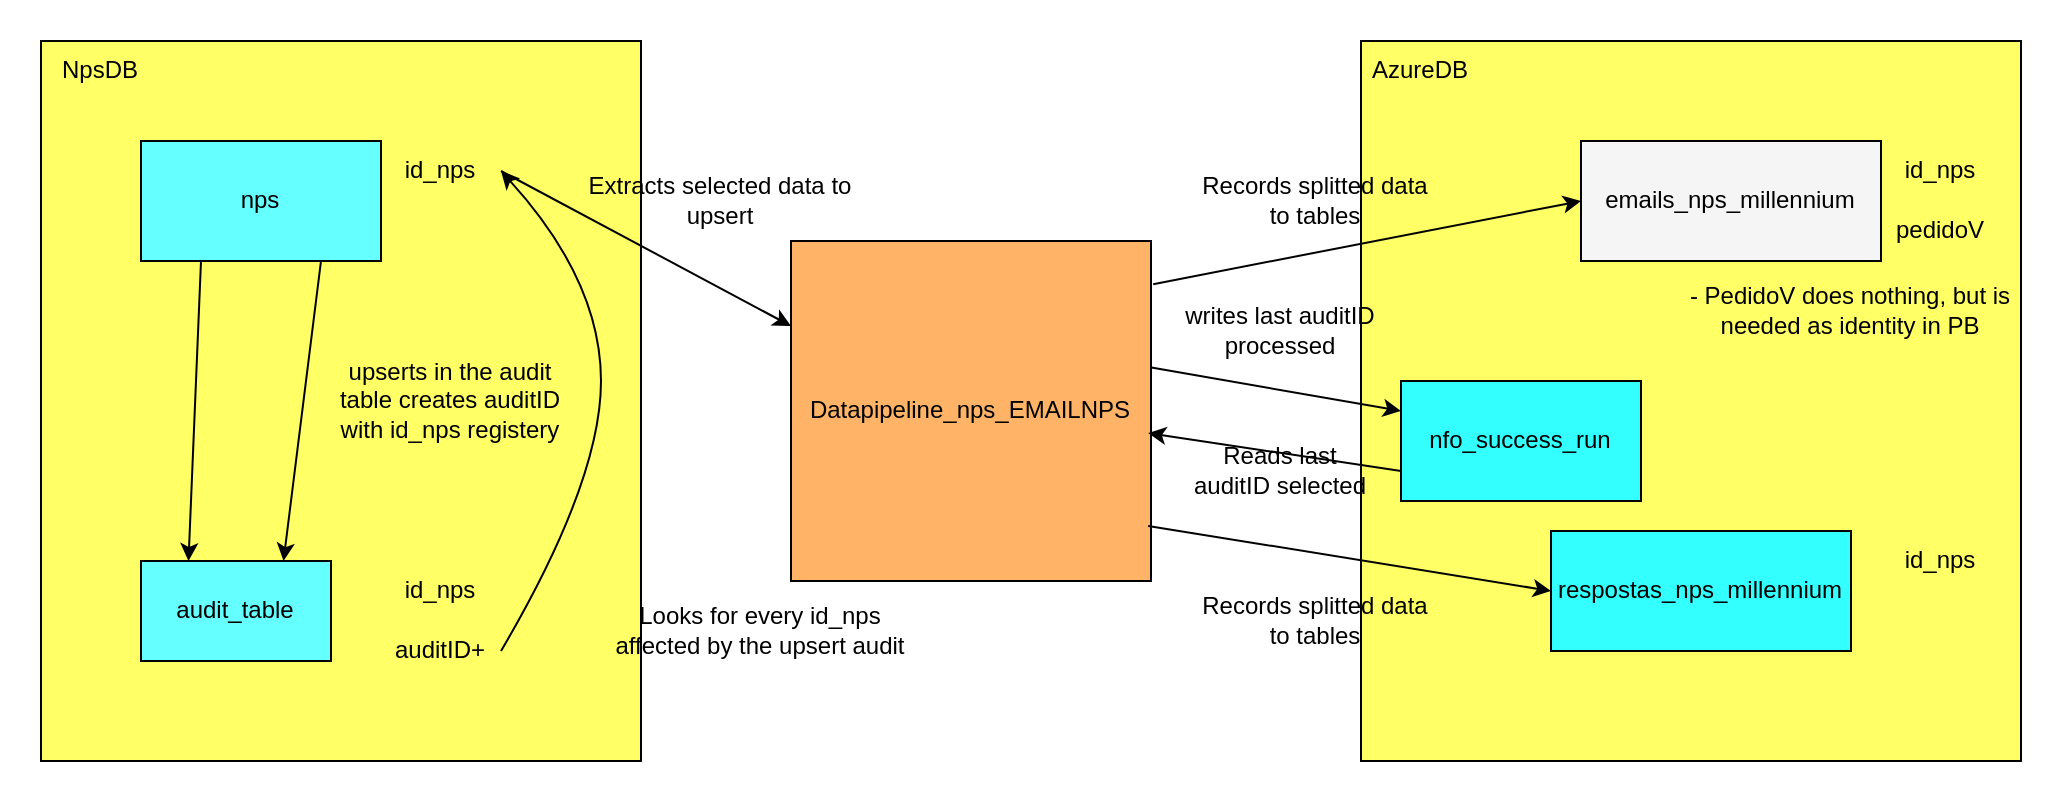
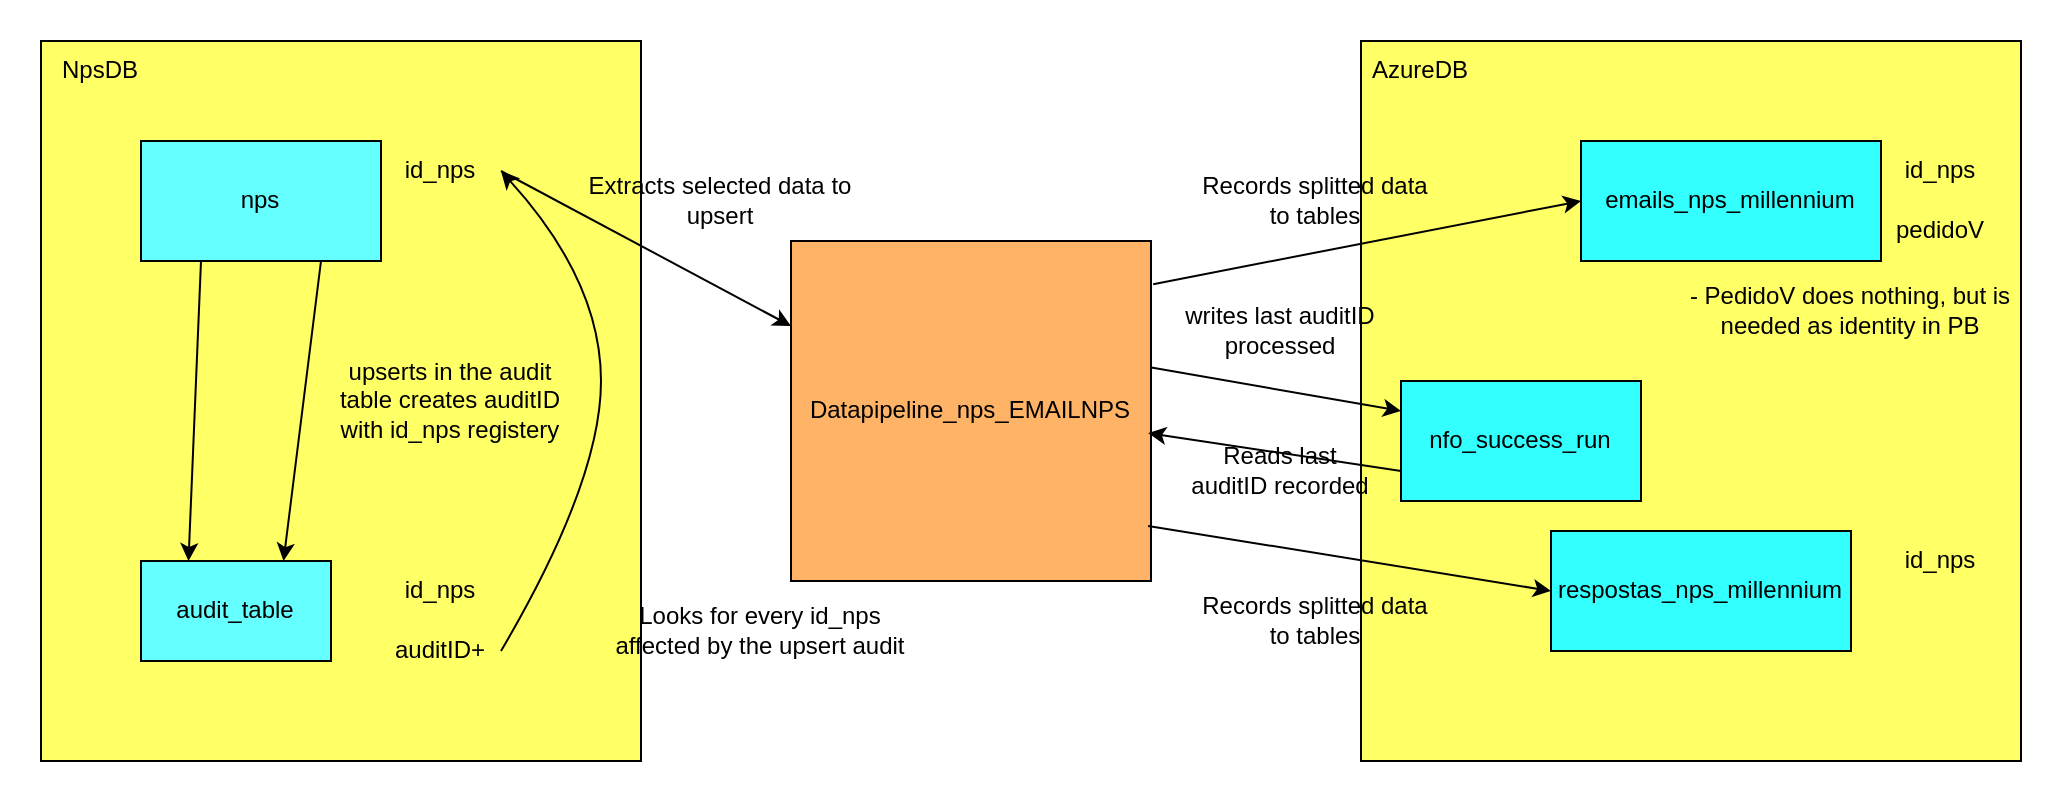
(1731, 201) -> (1731, 201)
(1281, 471) -> (1281, 471)
